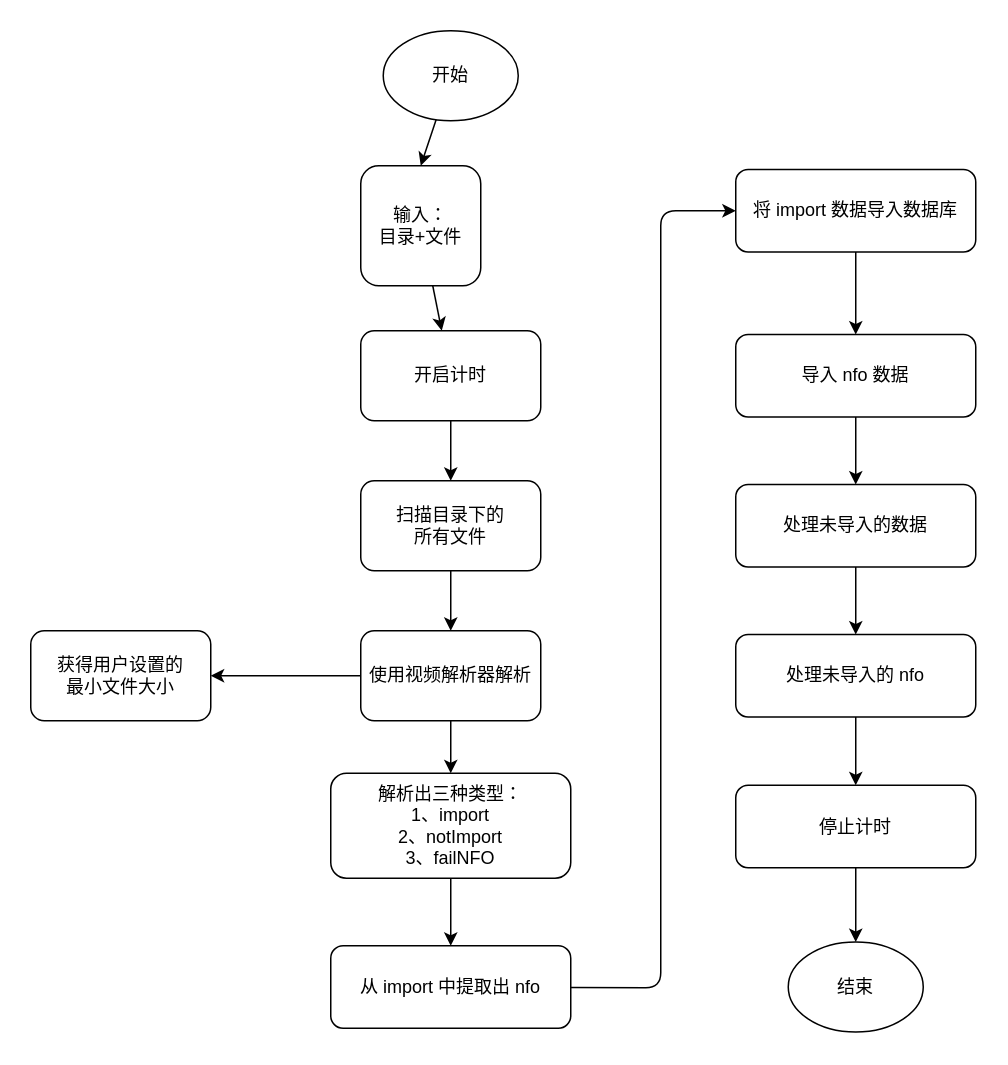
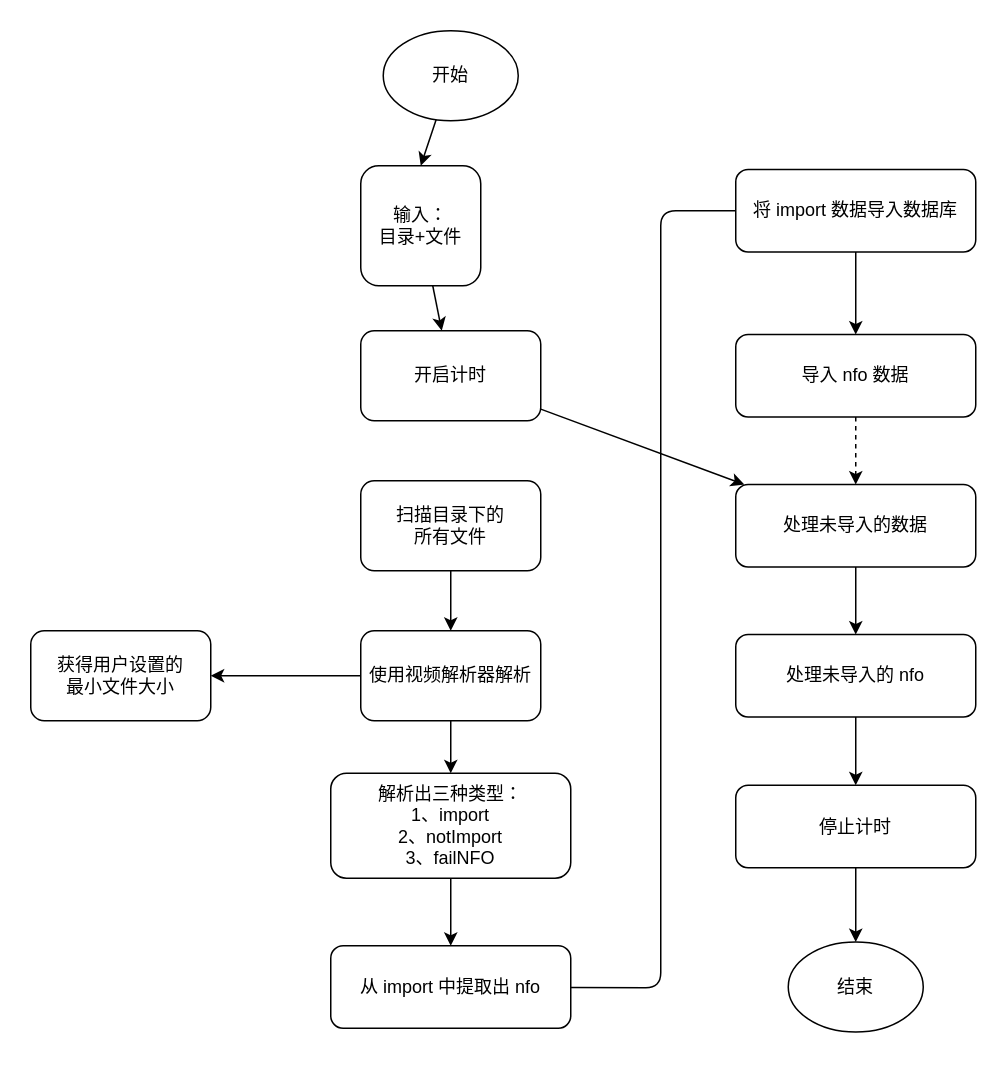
(724, 211) -> (728, 211)
(856, 445) -> (856, 445)
(451, 446) -> (638, 445)
